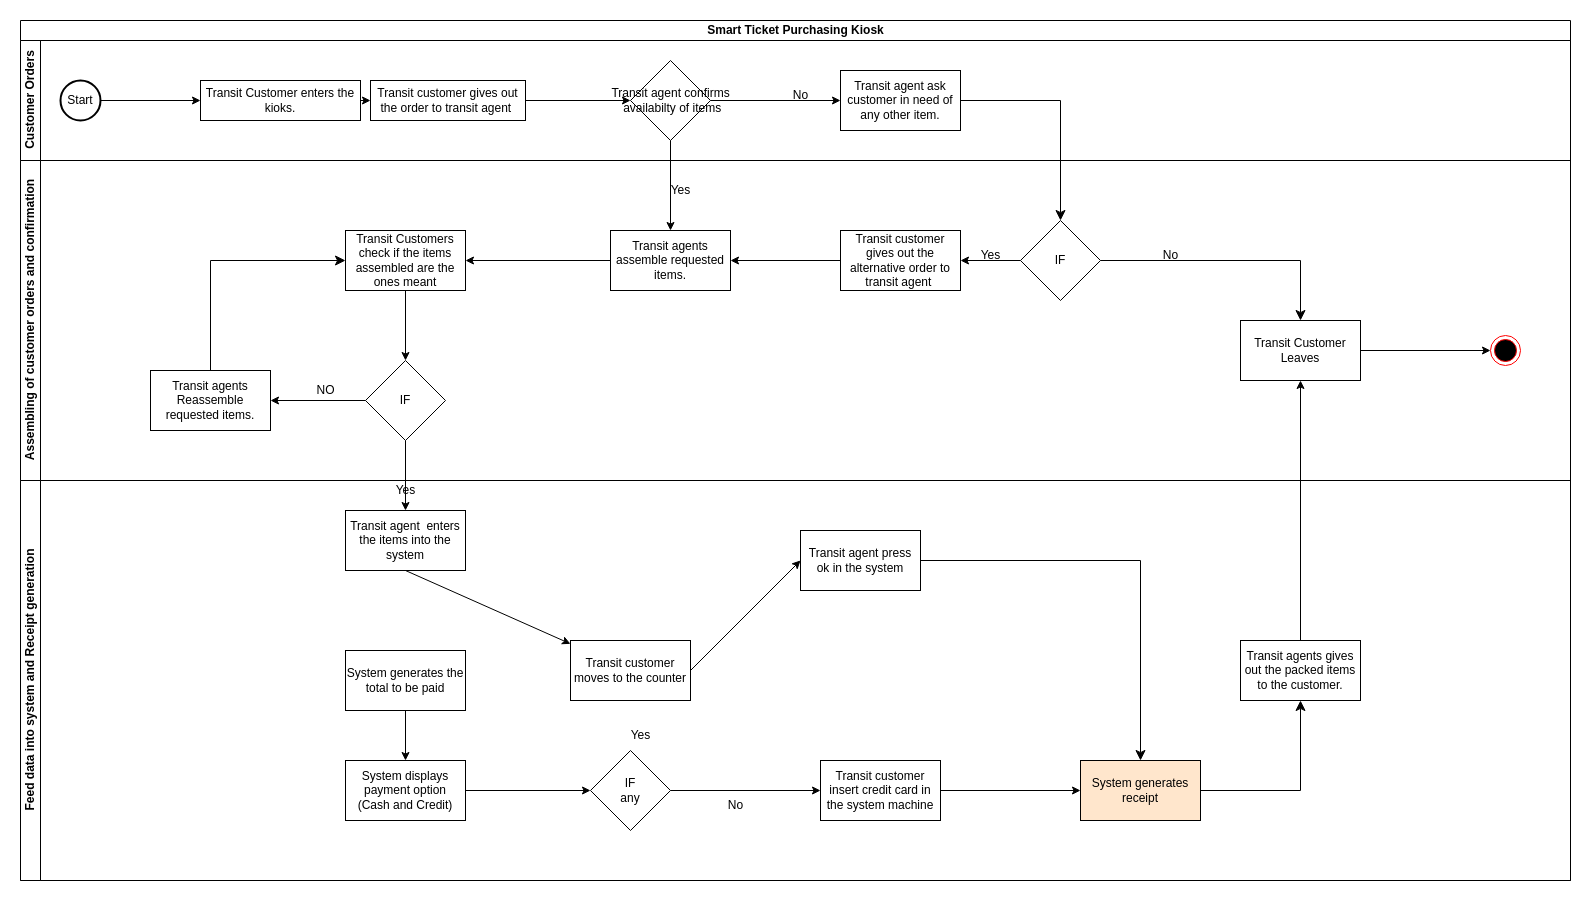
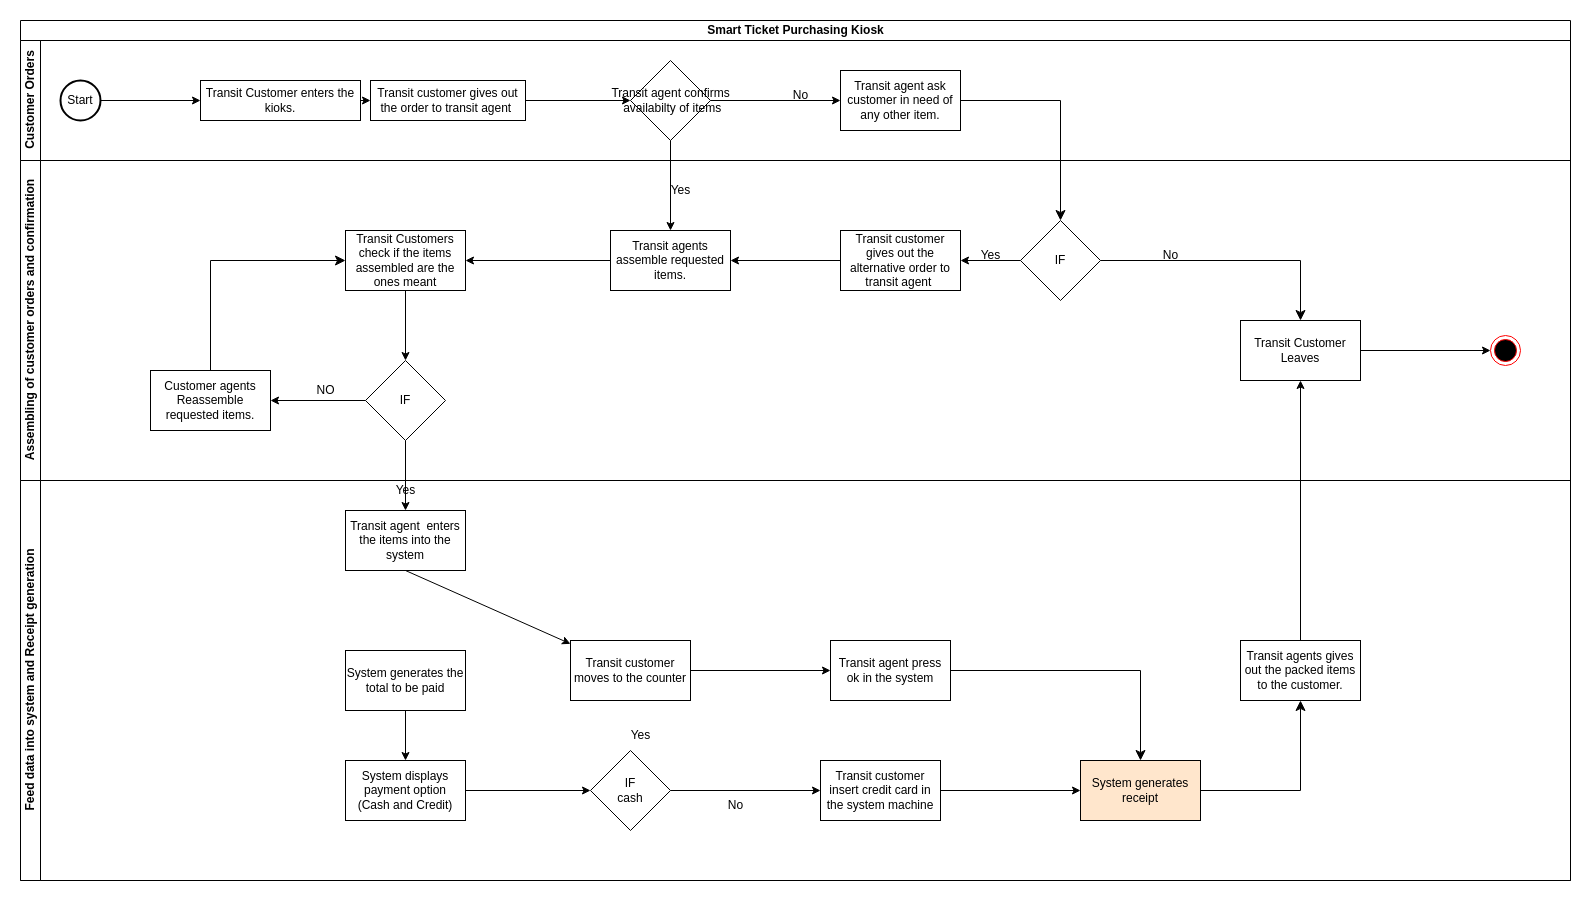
(211, 401) -> (211, 401)
(861, 561) -> (891, 671)
(631, 791) -> (631, 791)
